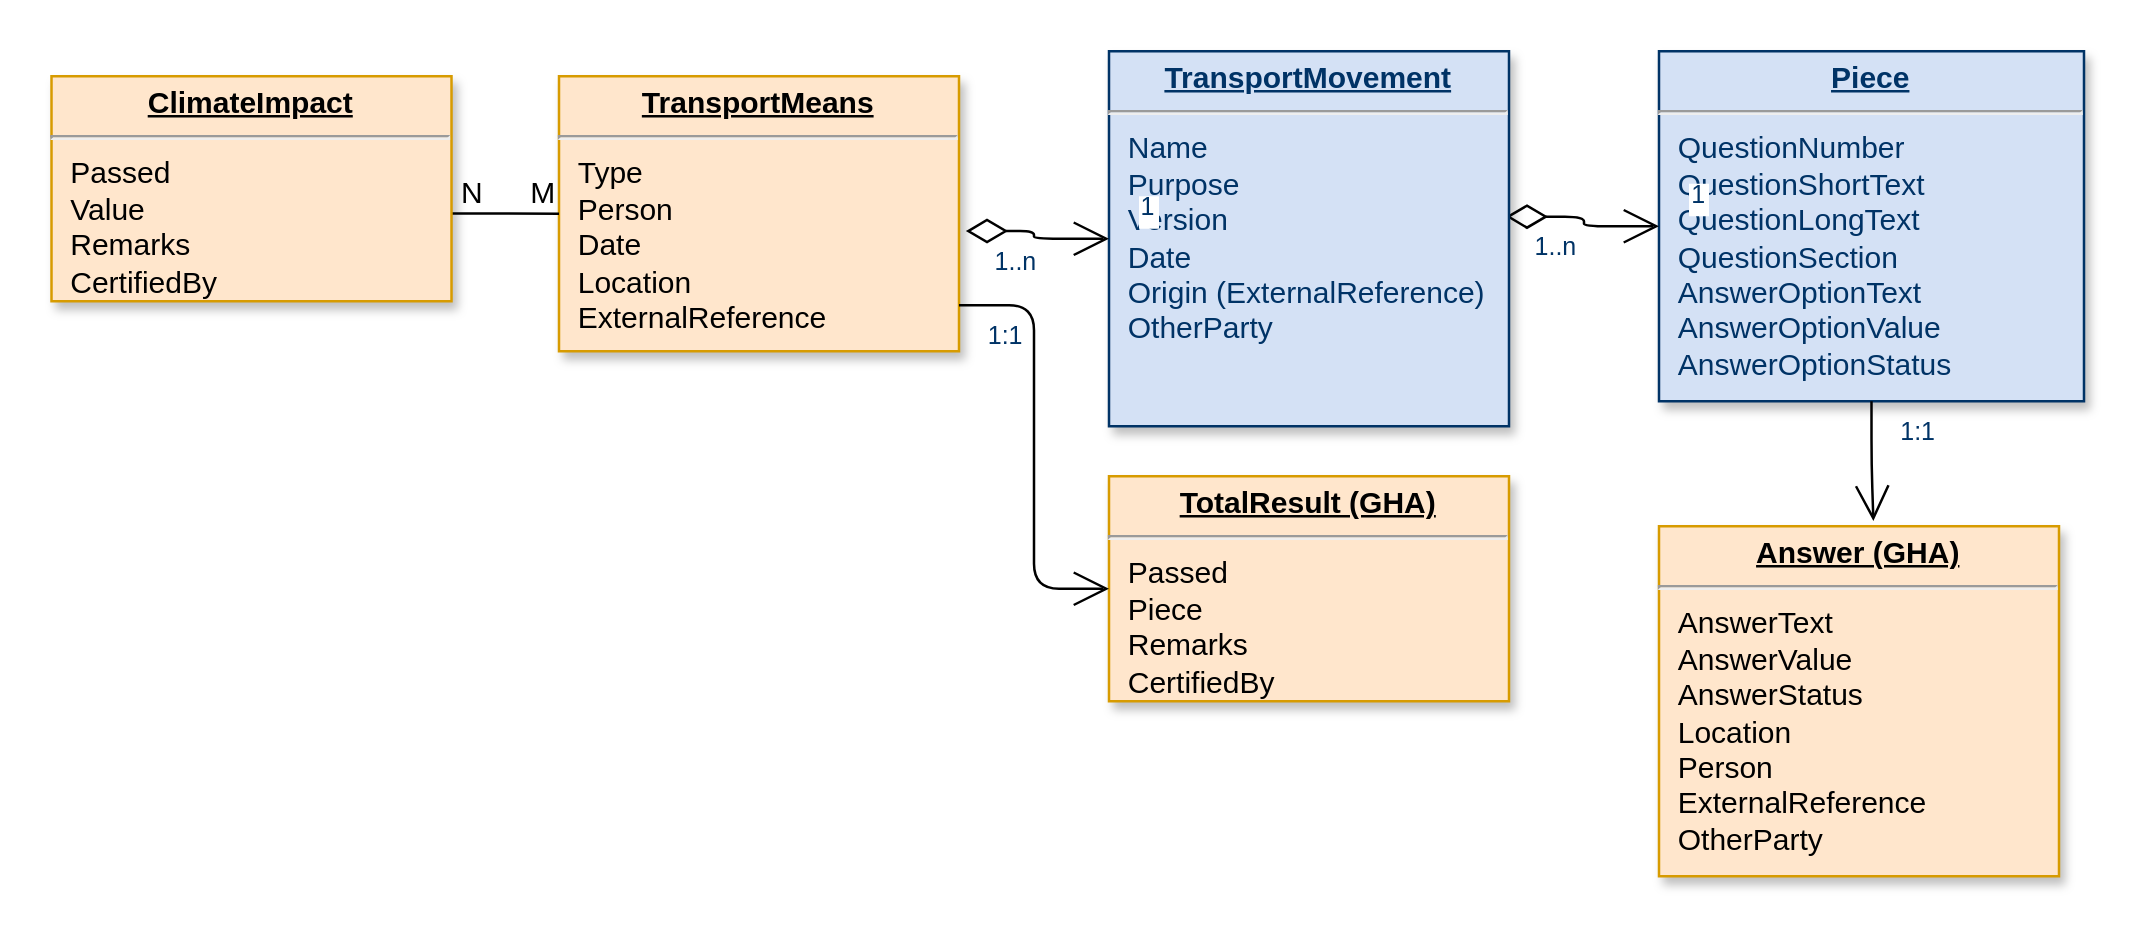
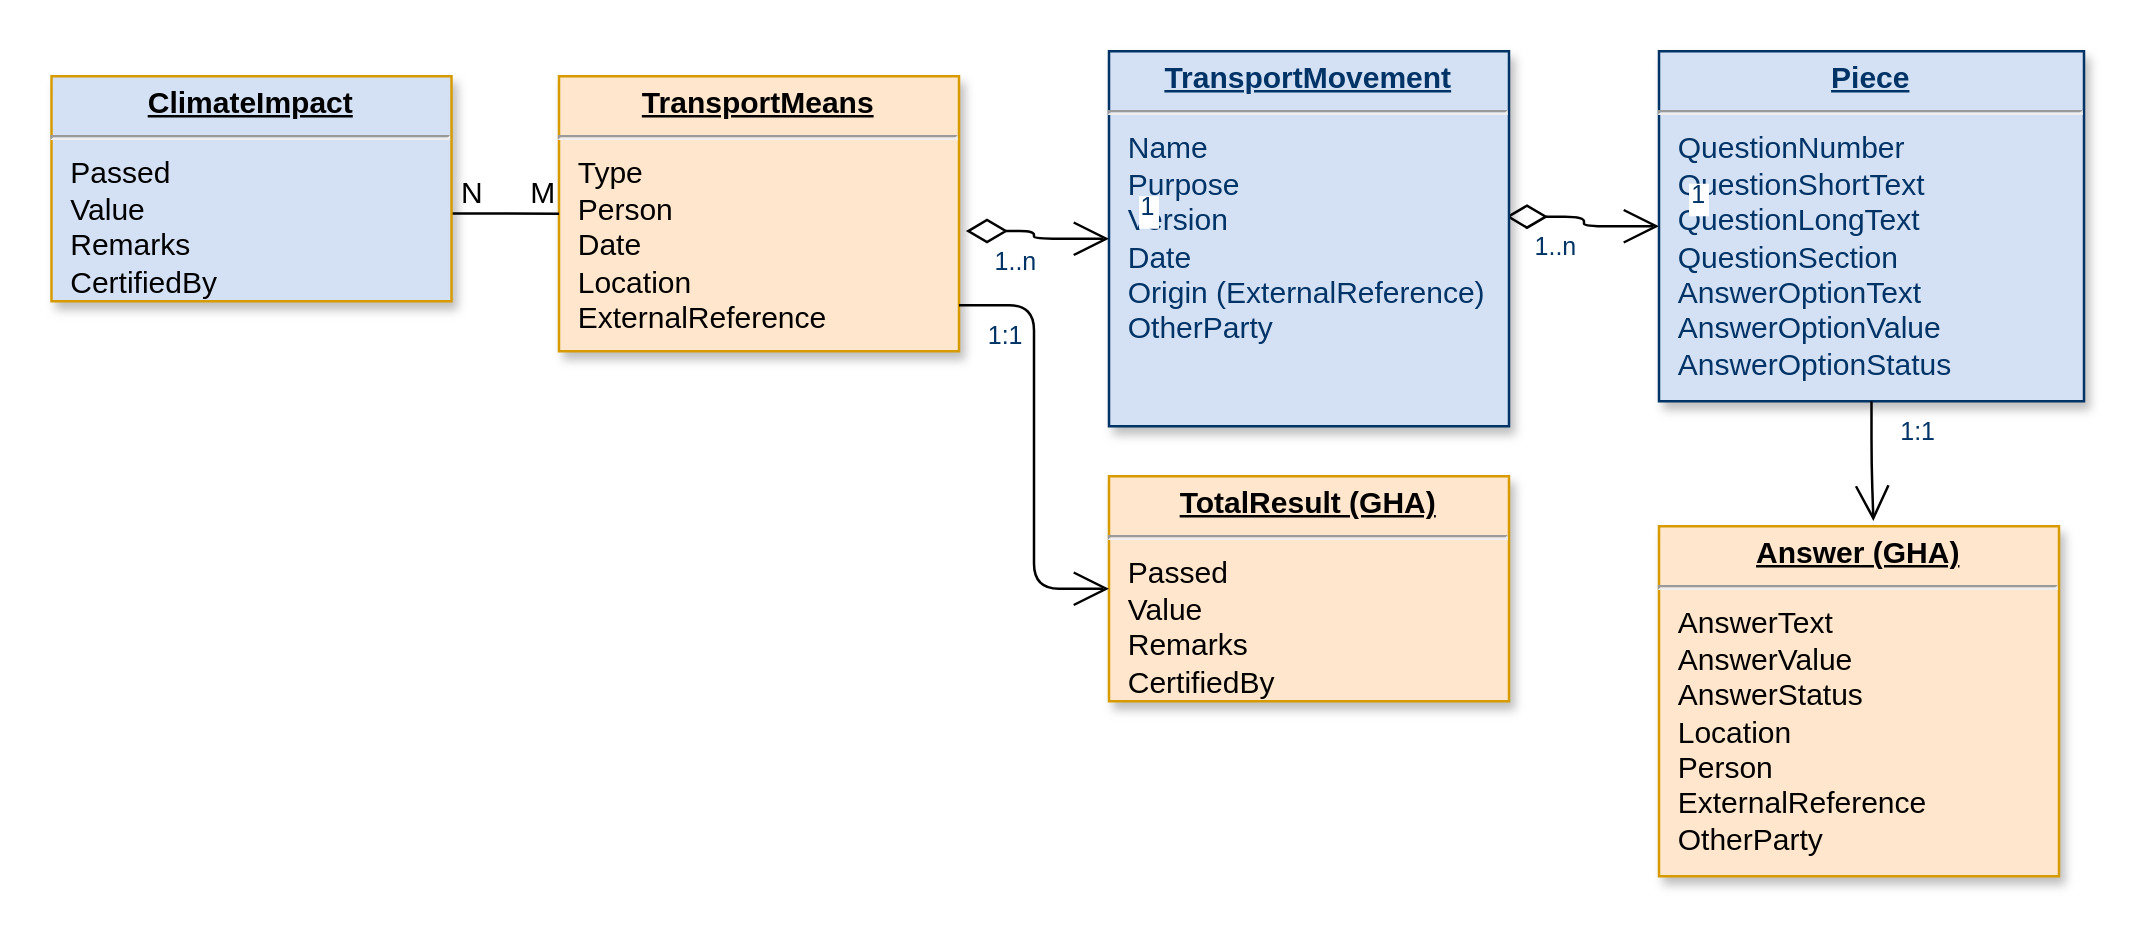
(251, 189) -> (251, 189)
(1240, 566) -> (1240, 566)
